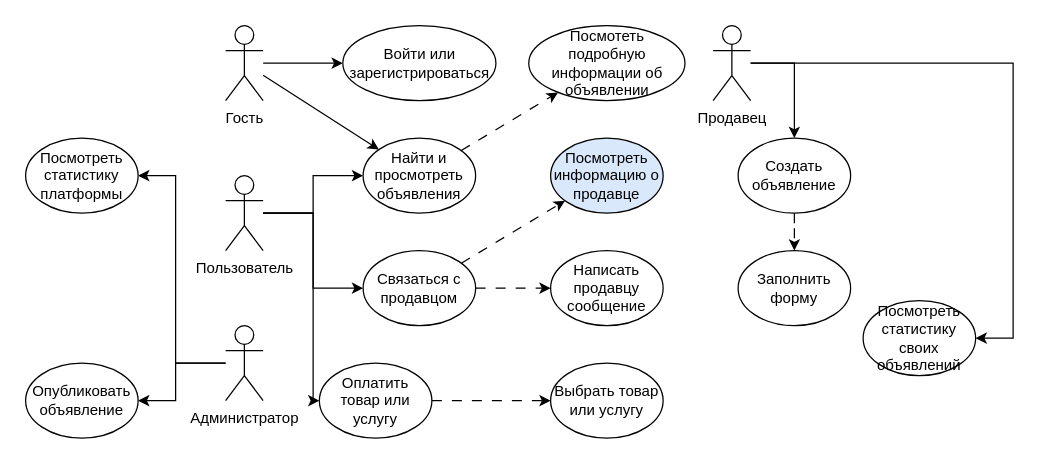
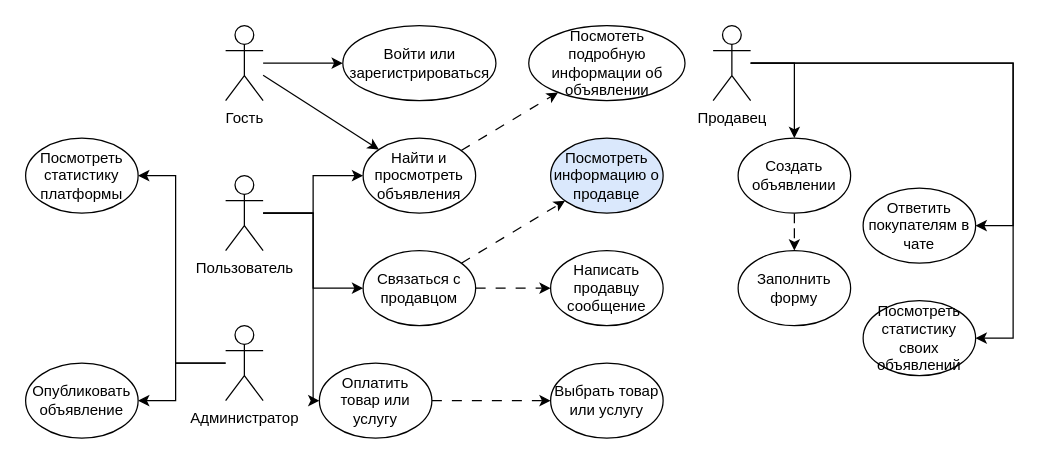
(794, 176) -> (794, 176)
none -> (919, 226)
none -> (998, 226)
